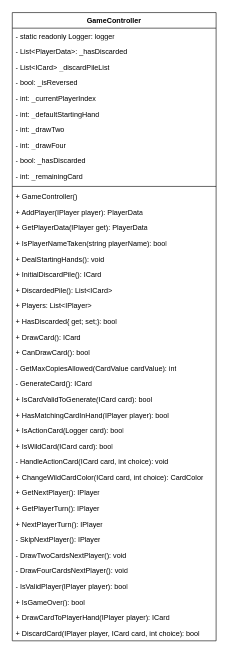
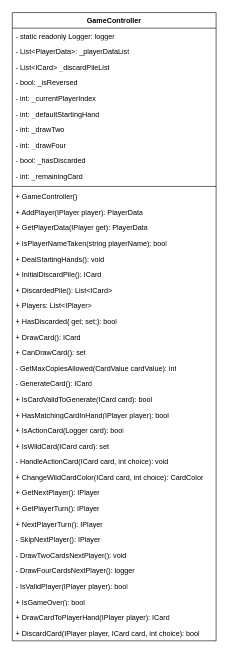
(78, 52) -> (81, 52)
(54, 353) -> (53, 353)
(70, 447) -> (69, 447)
(79, 572) -> (83, 572)
